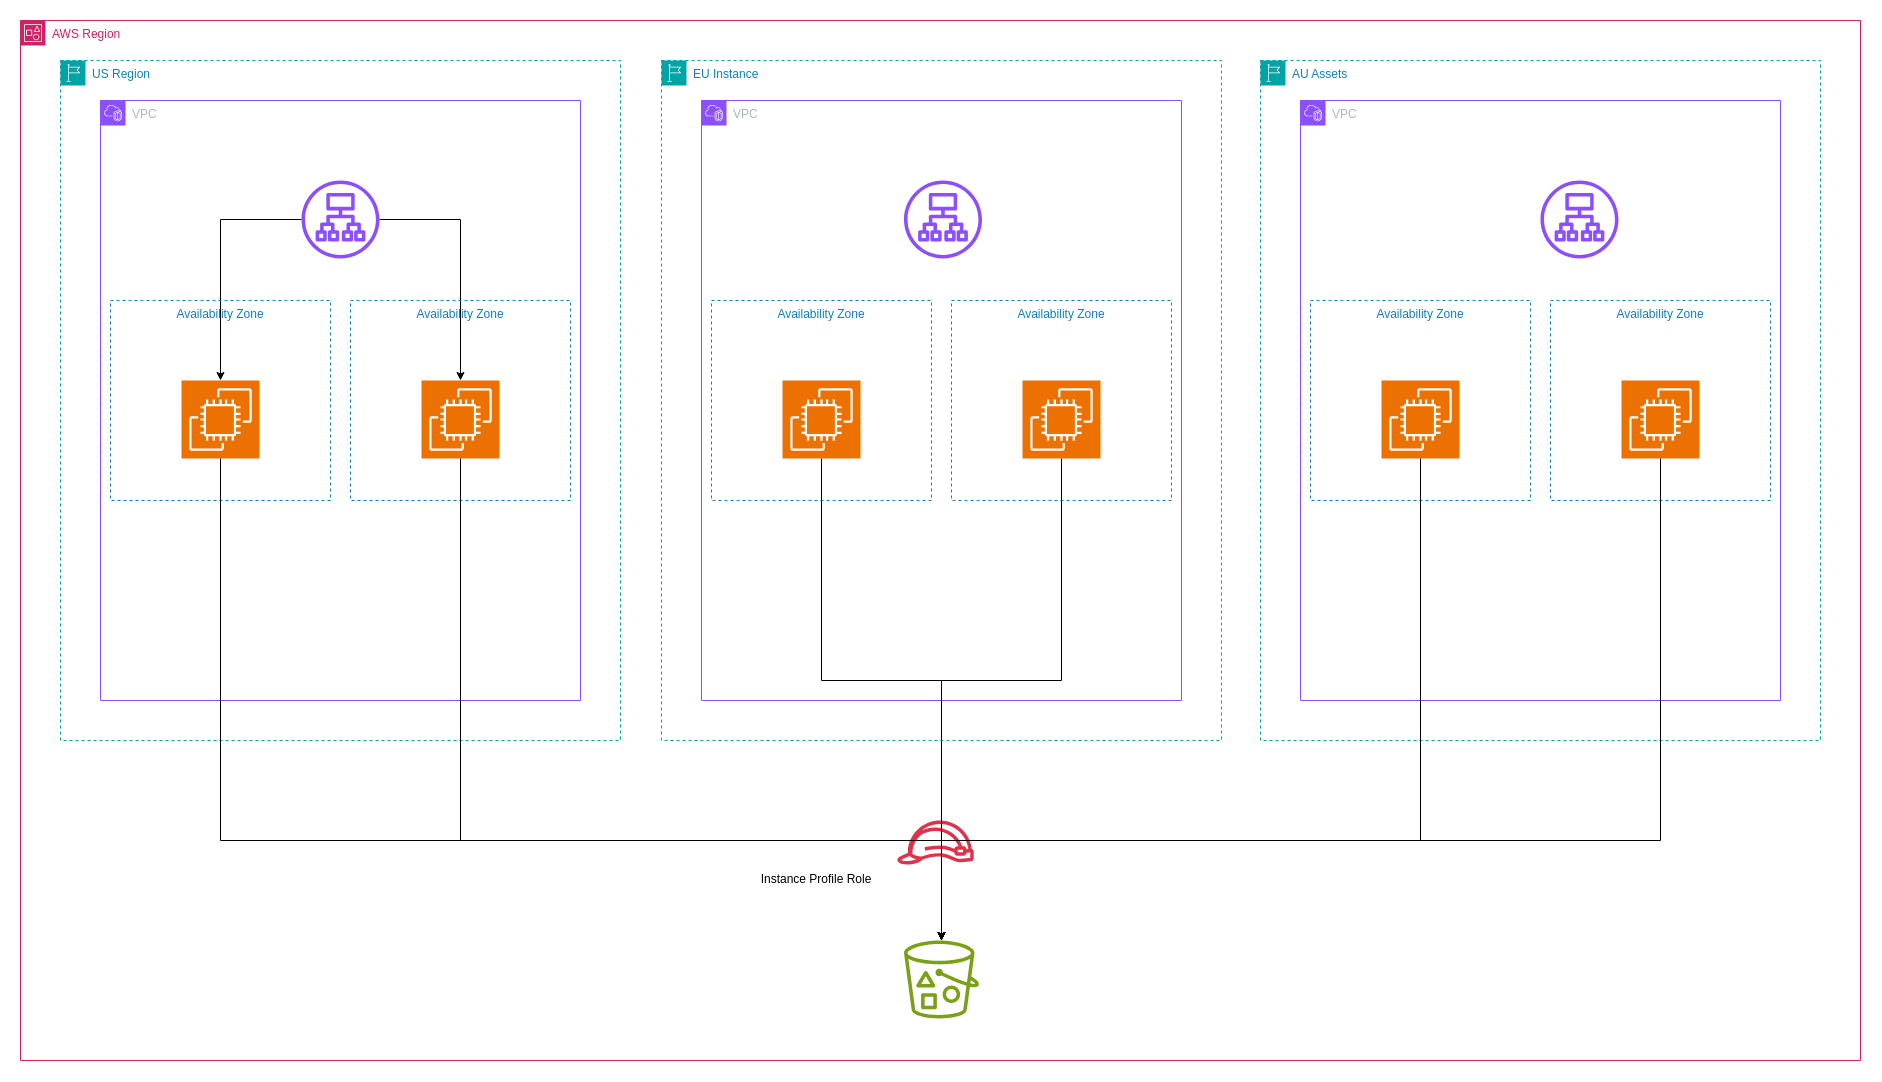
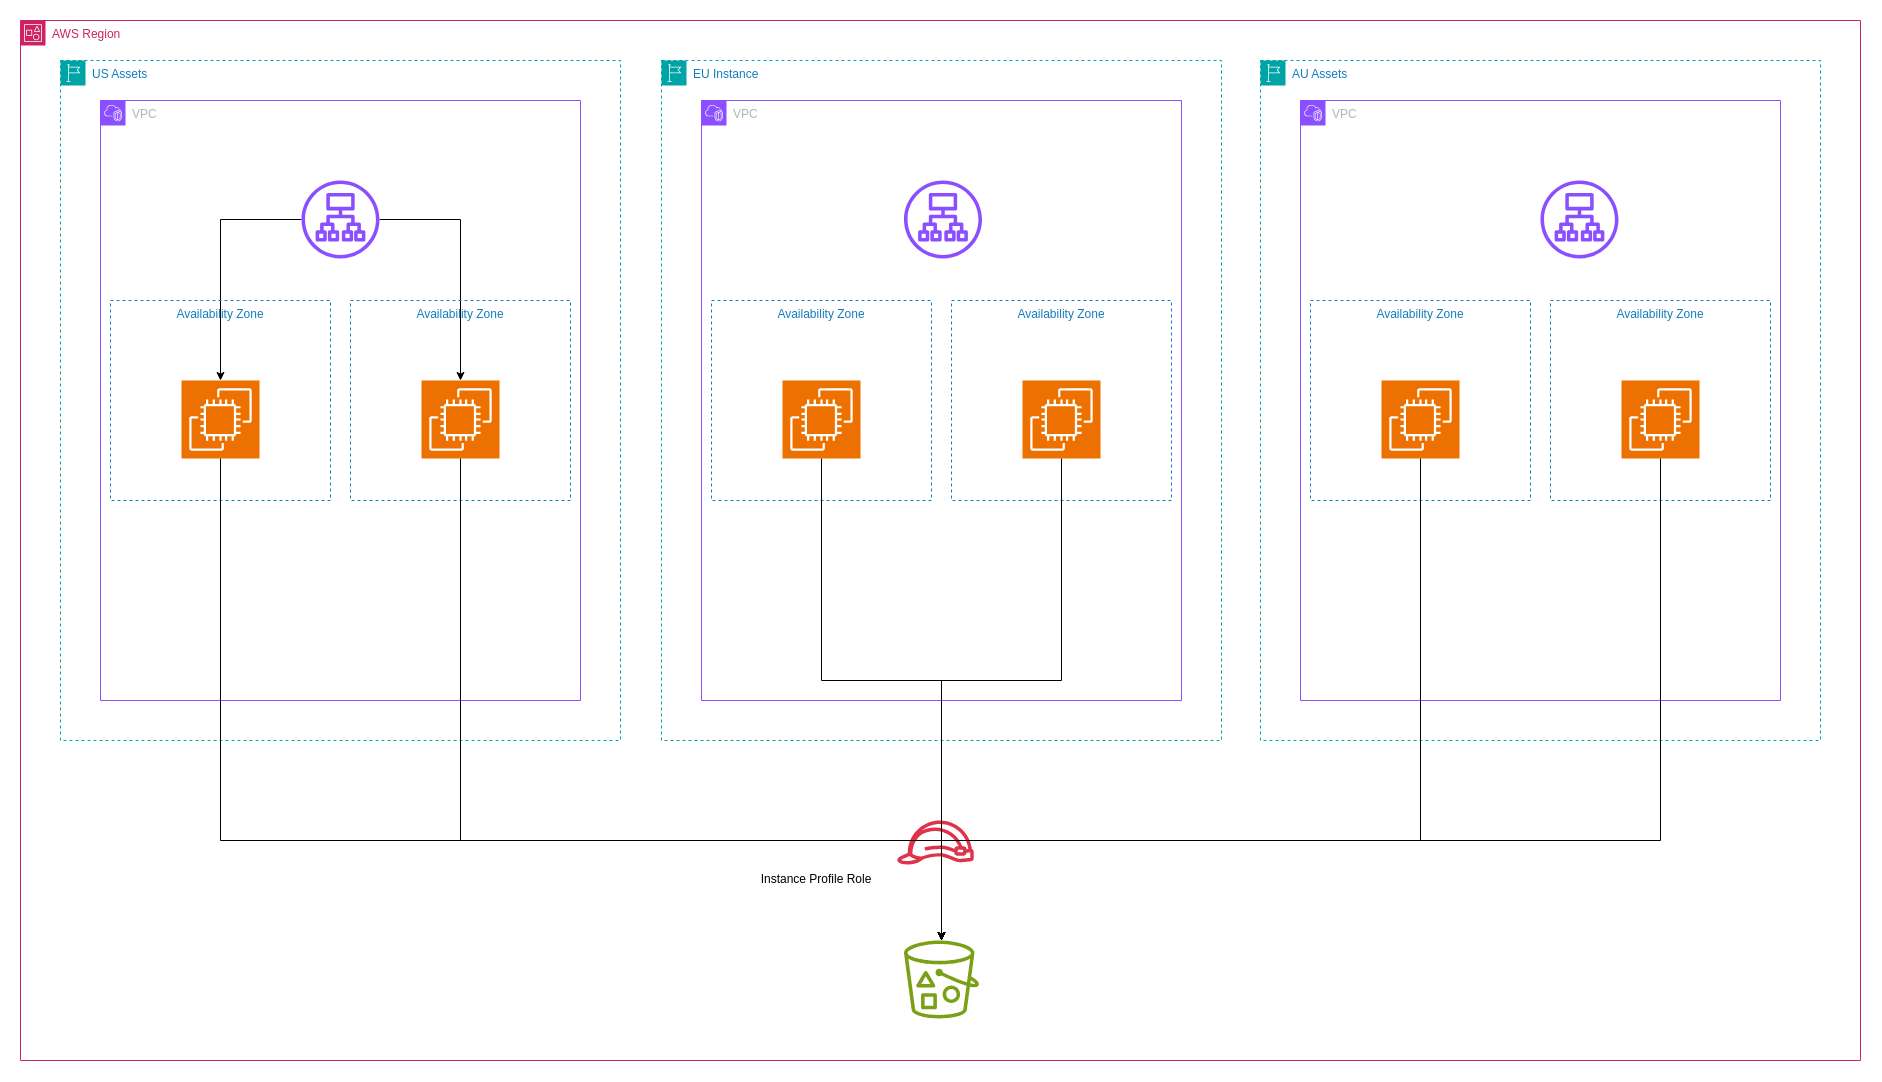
(120, 75) -> (121, 75)
